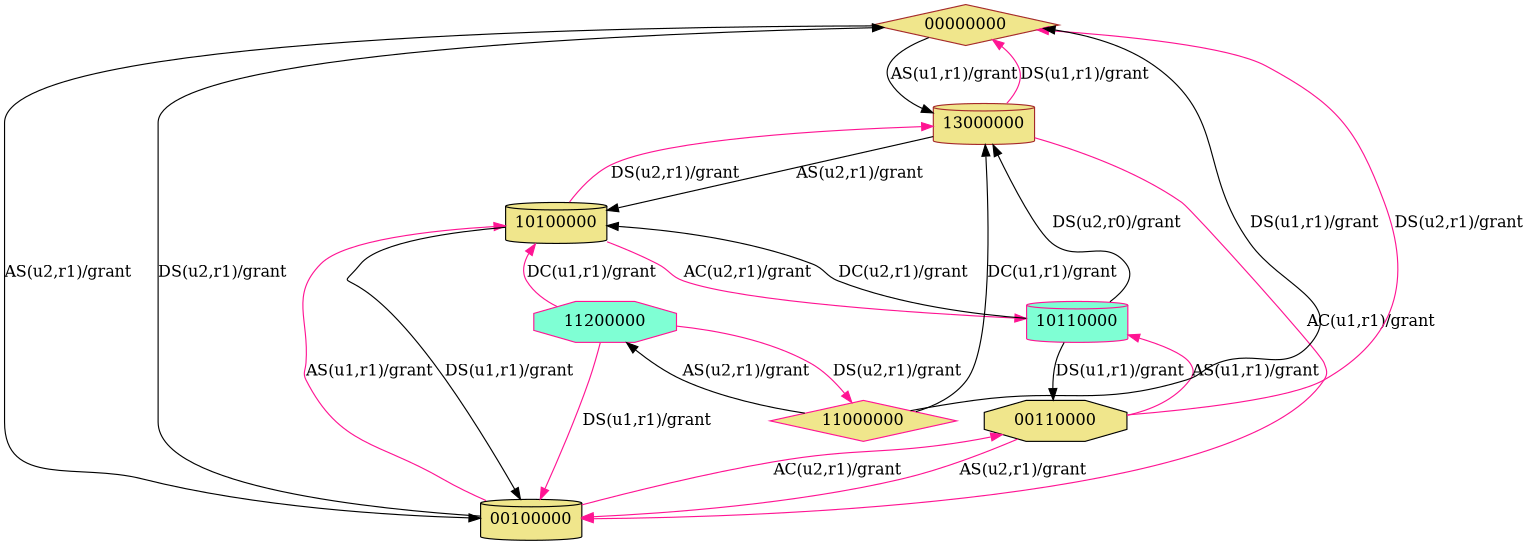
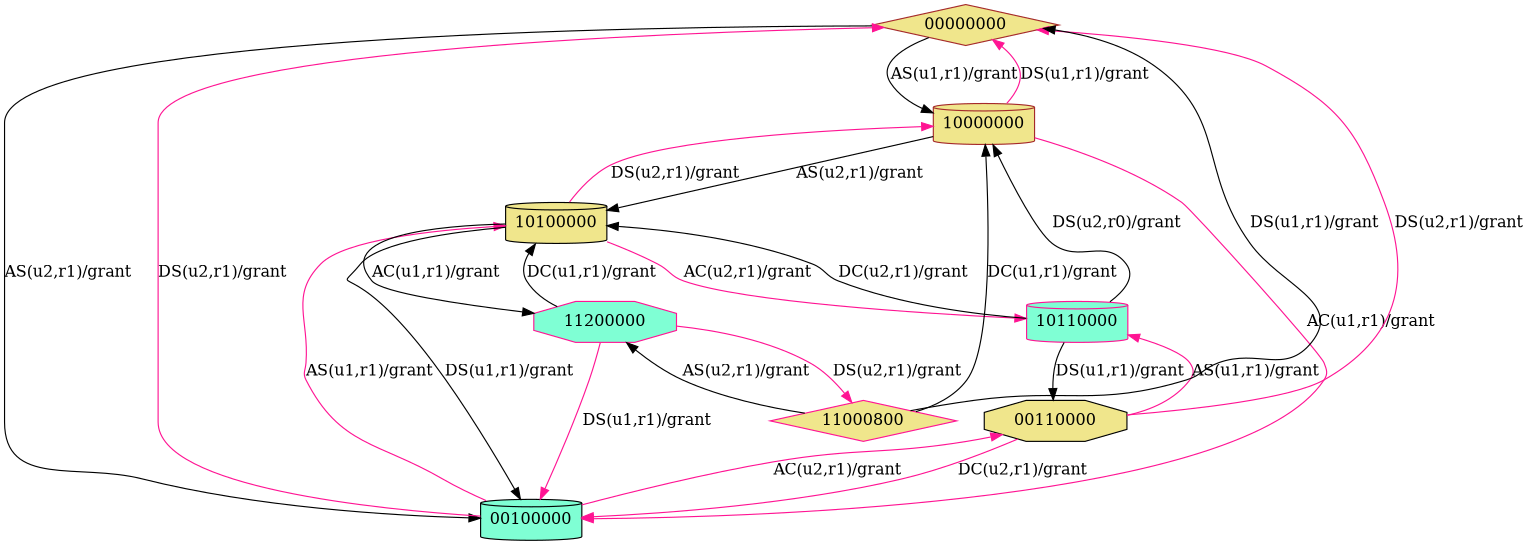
(188, 96) -> (188, 96)
(984, 124) -> (984, 124)
none -> (367, 272)
(530, 286) -> (530, 286)
(863, 421) -> (863, 421)
(1023, 470) -> (1023, 470)
(531, 520) -> (531, 520)
